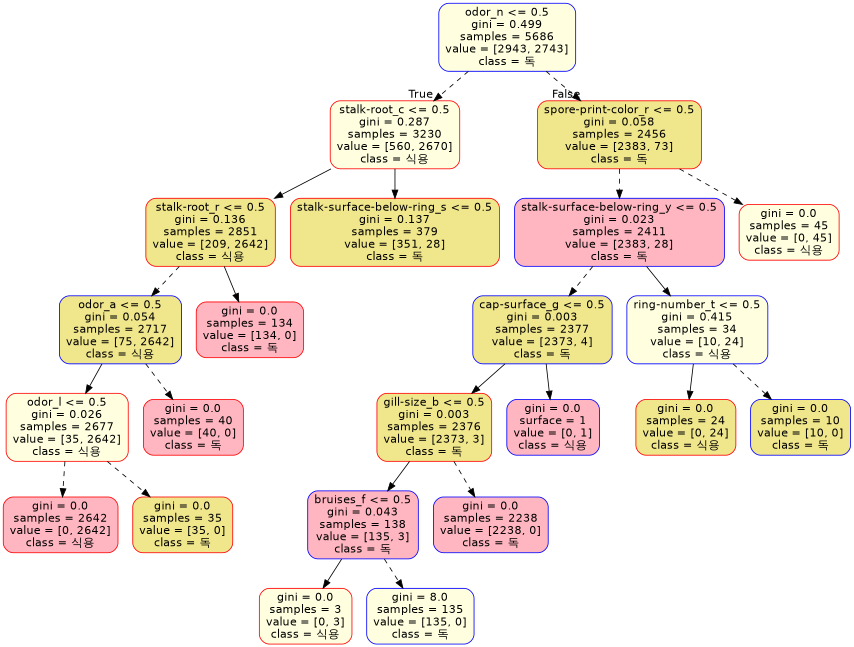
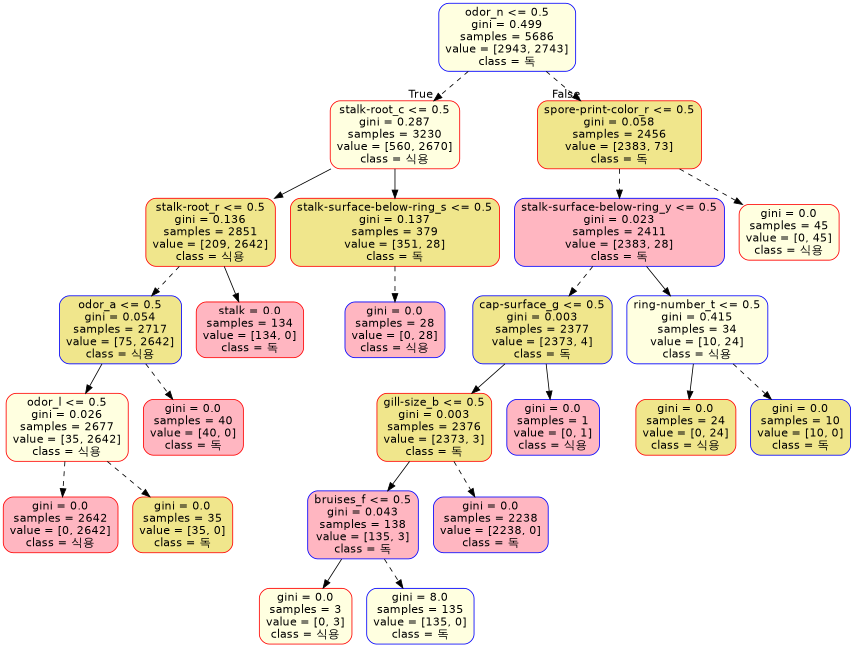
(250, 330) -> (250, 330)
none -> (395, 330)
(553, 427) -> (553, 427)
